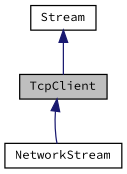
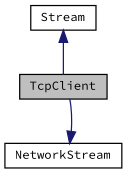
(55, 128) -> (72, 115)
